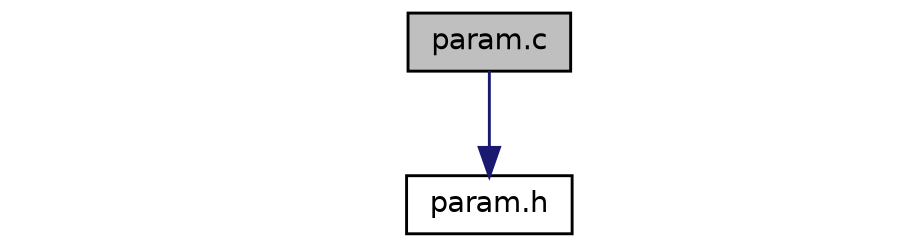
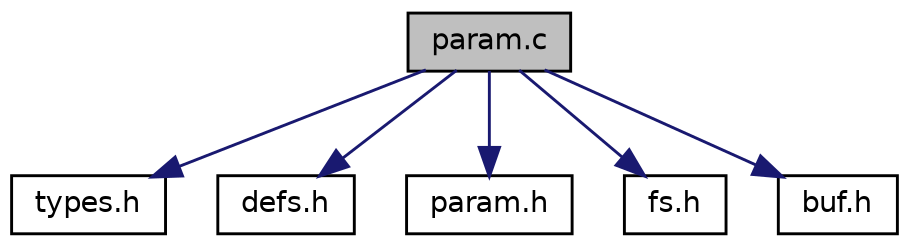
none -> (89, 205)
none -> (286, 205)
none -> (675, 205)
none -> (838, 205)
